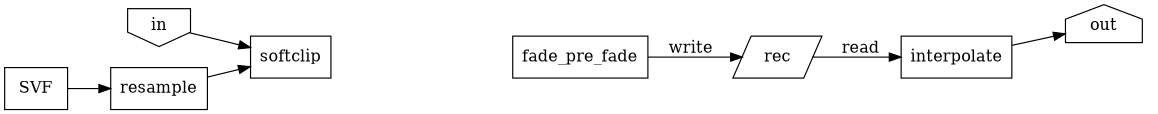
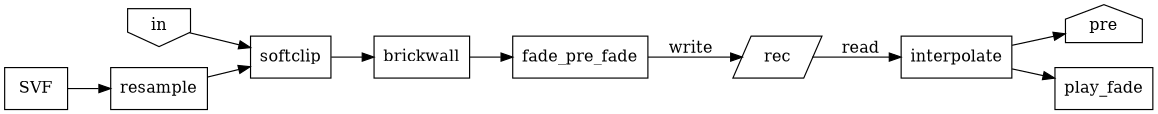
(1104, 26) -> (1104, 26)
none -> (422, 57)
none -> (1104, 89)
